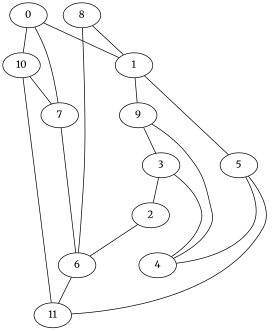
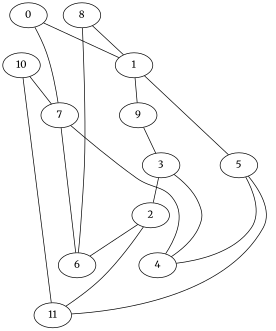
(25, 40) -> none
(207, 190) -> (144, 182)
(65, 290) -> (109, 271)
